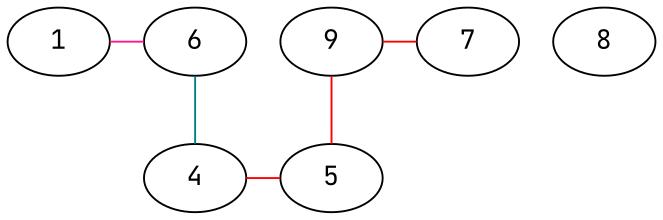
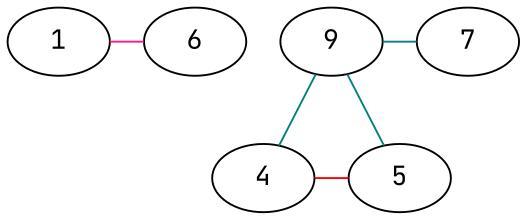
(400, 42) -> (400, 42)
(604, 42) -> none
(195, 110) -> (297, 110)
(332, 110) -> (366, 110)
